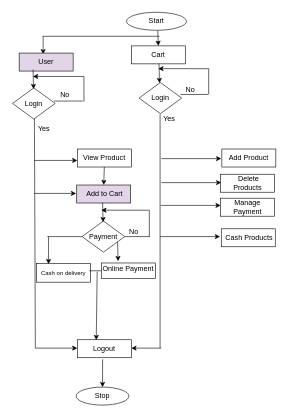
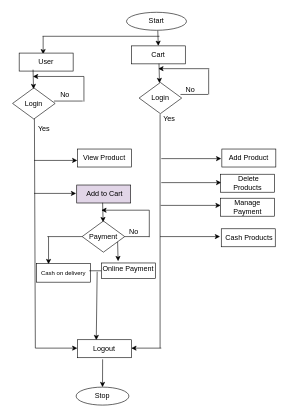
(46, 62) -> (46, 62)
(104, 179) -> none
